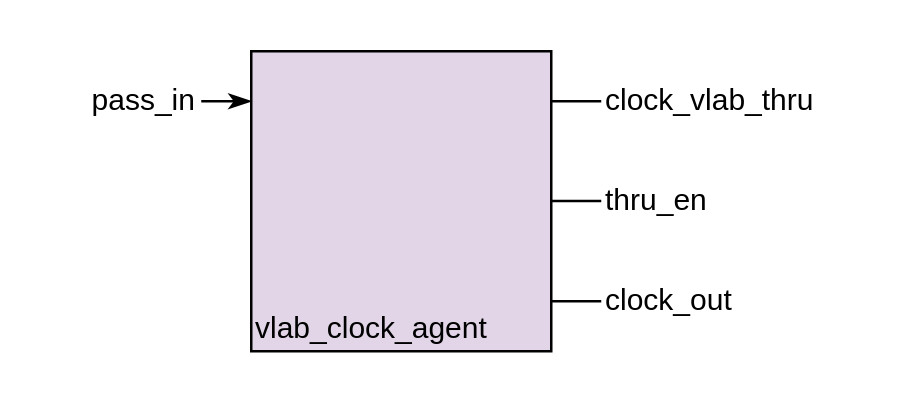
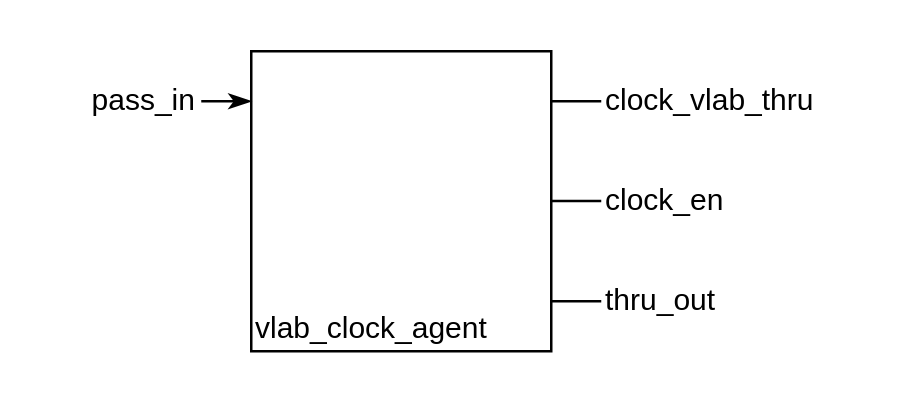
(401, 201) -> (401, 201)
(665, 201) -> (670, 201)
(678, 301) -> (673, 301)
